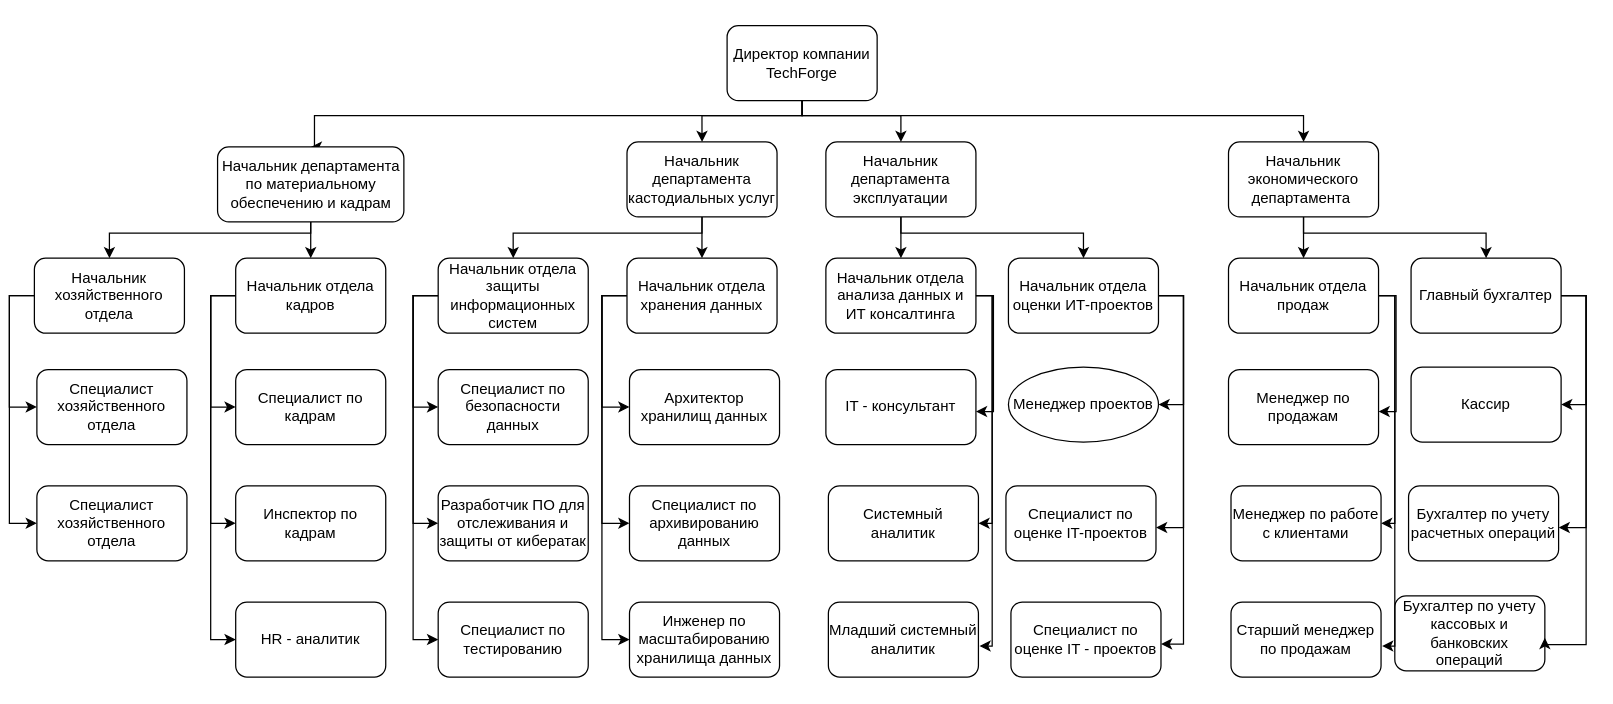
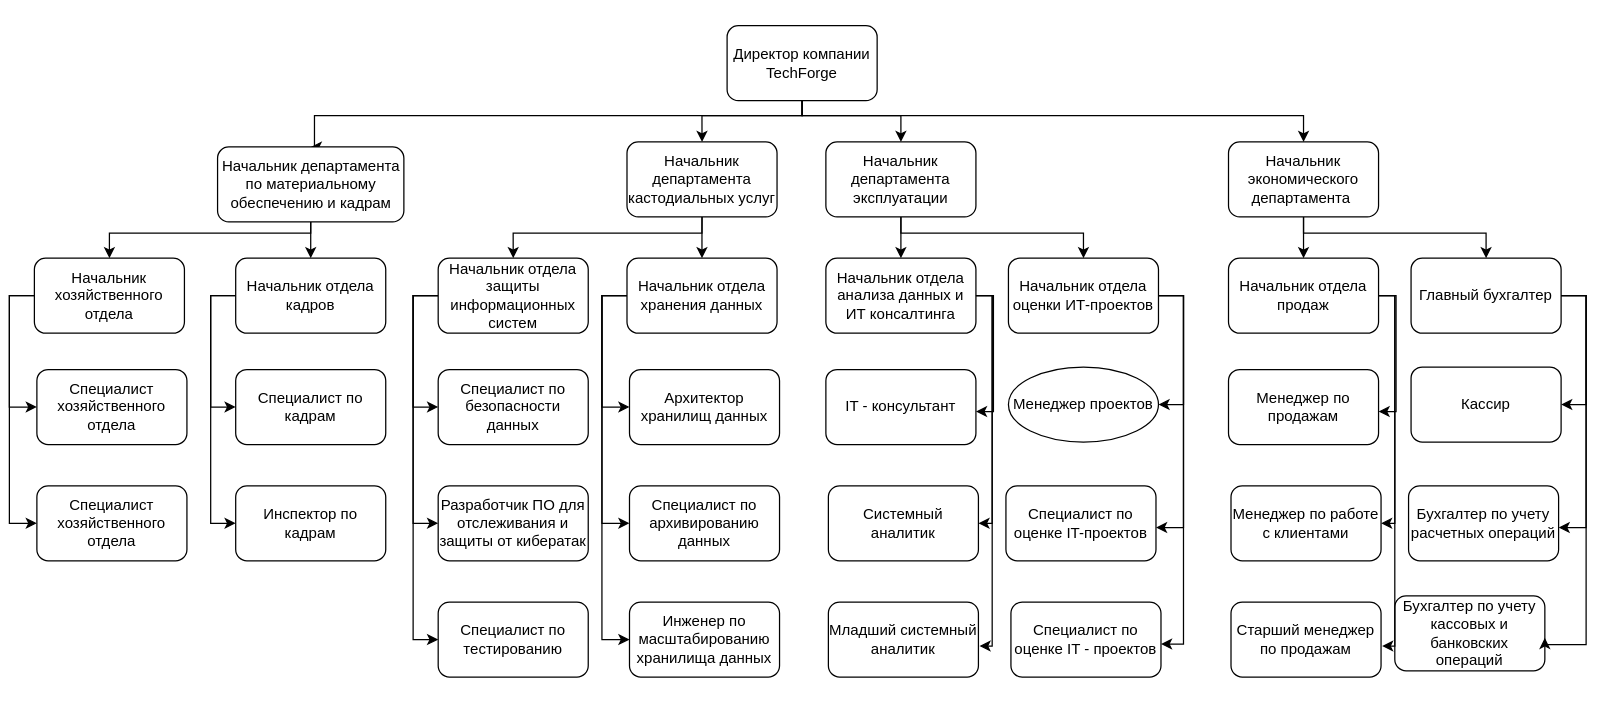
(211, 591) -> none
(311, 639) -> none
